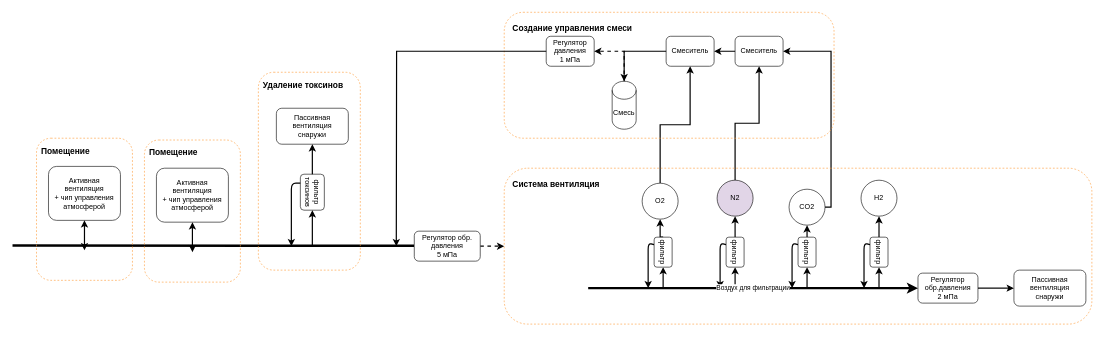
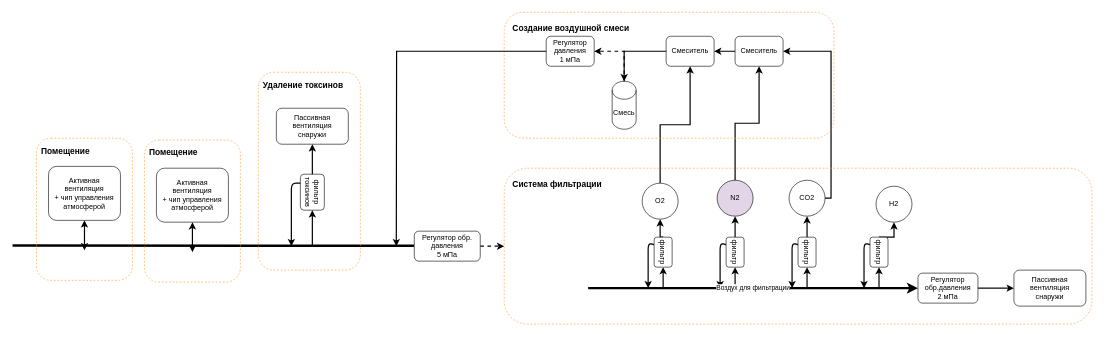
(569, 29) -> (567, 29)
(554, 185) -> (554, 185)
(879, 198) -> (894, 204)
(807, 207) -> (807, 198)
